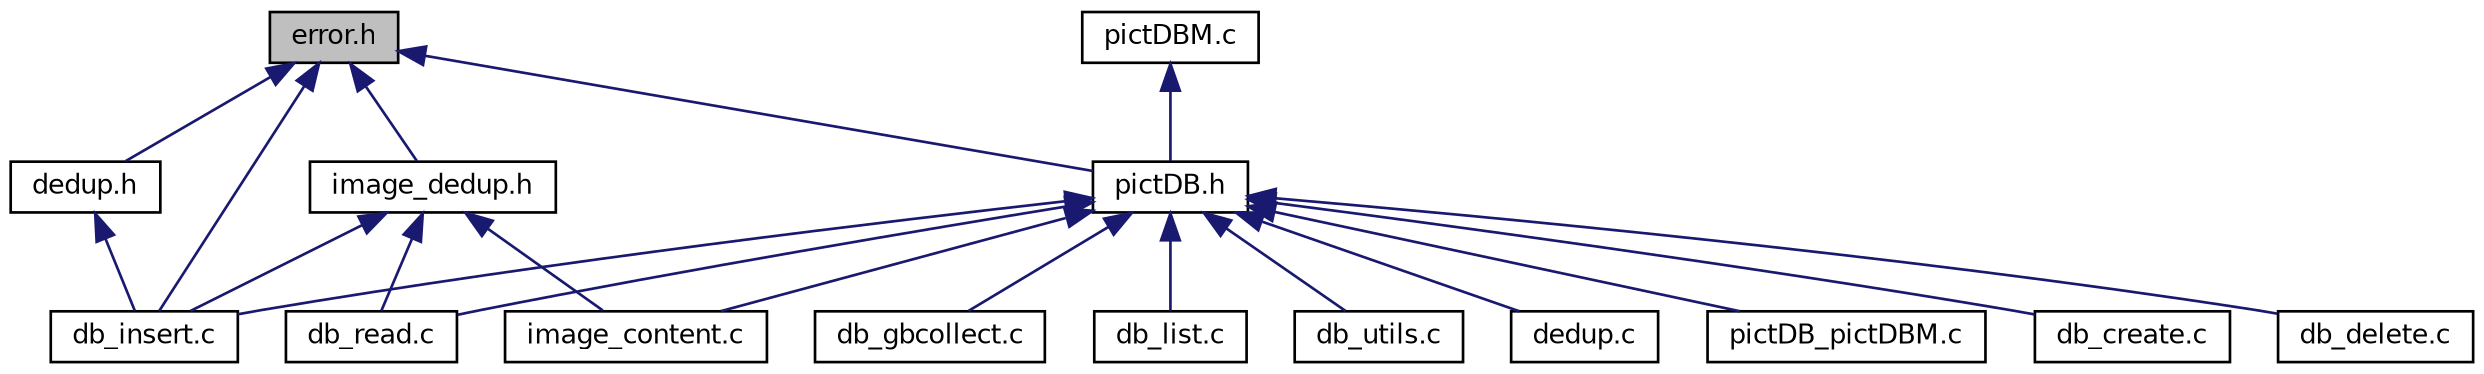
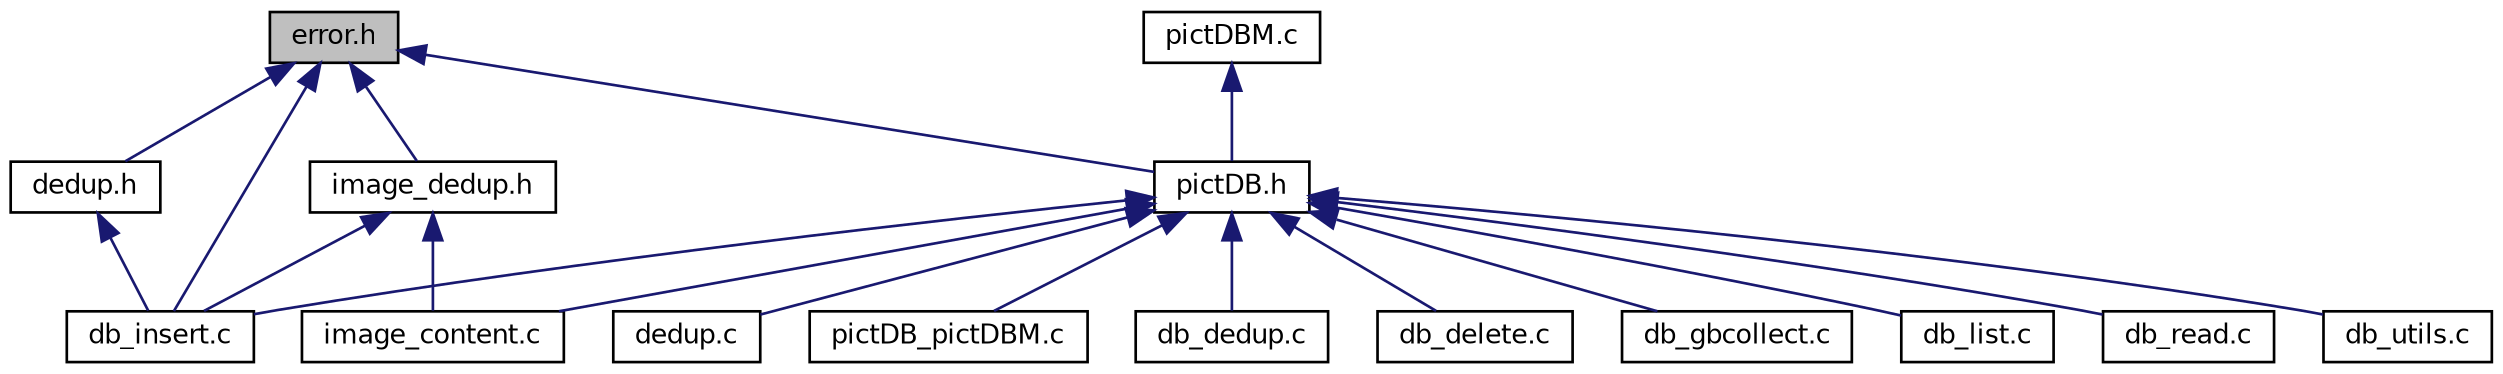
(398, 271) -> none
(2132, 337) -> (1232, 337)
